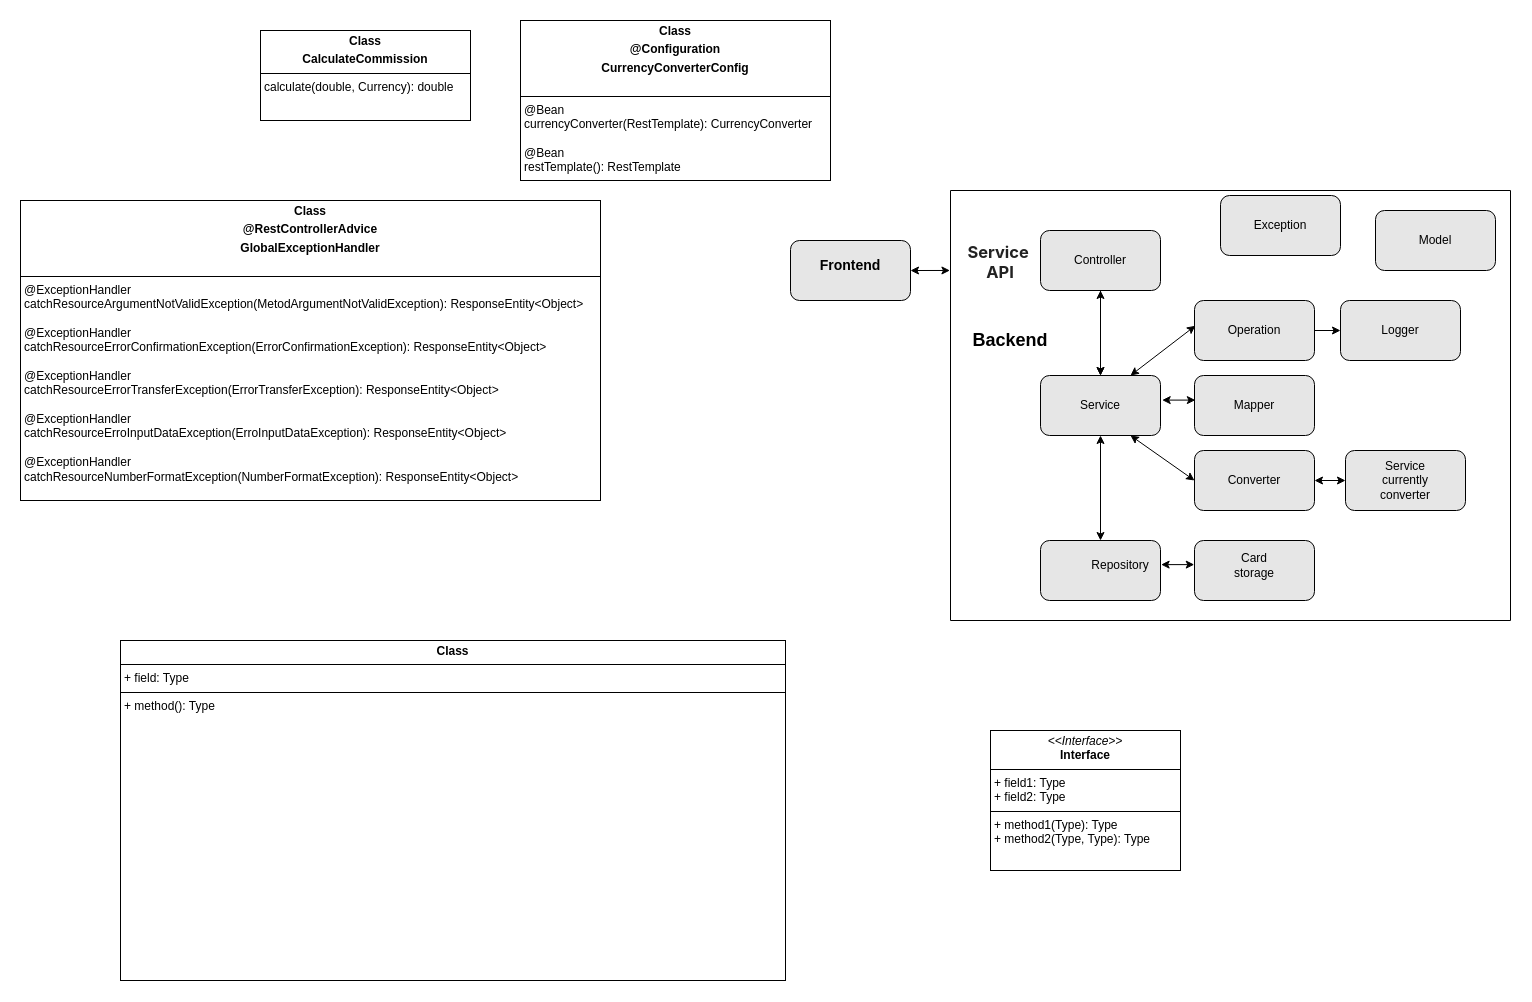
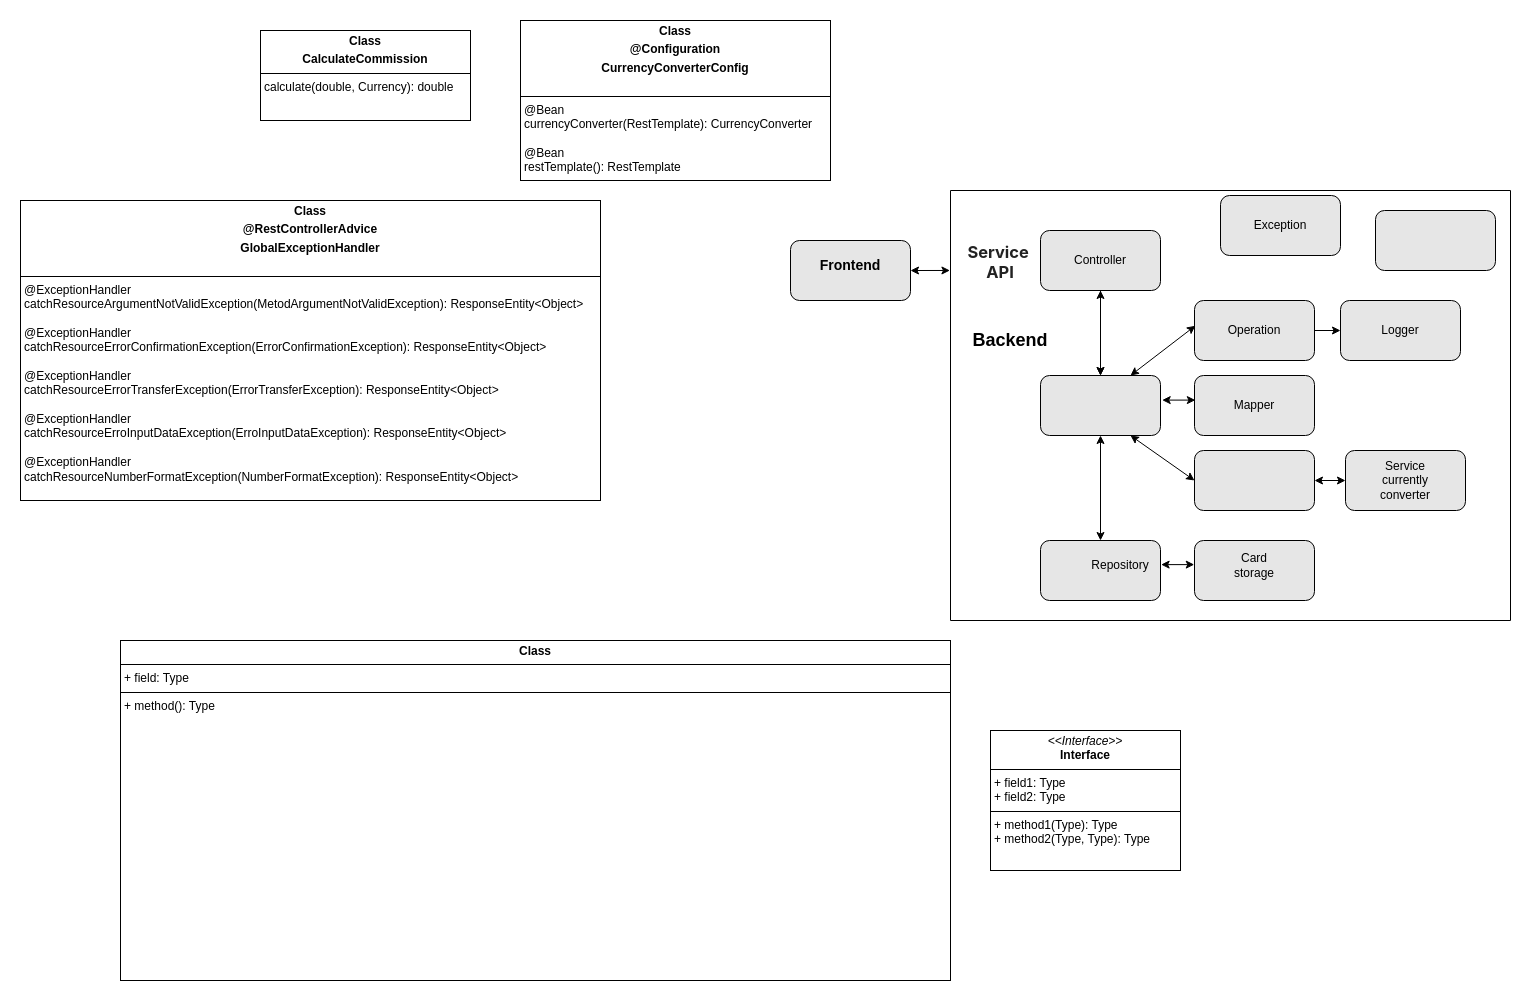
(1436, 241) -> none
(1101, 406) -> none
(1255, 481) -> none
(453, 811) -> (536, 811)
